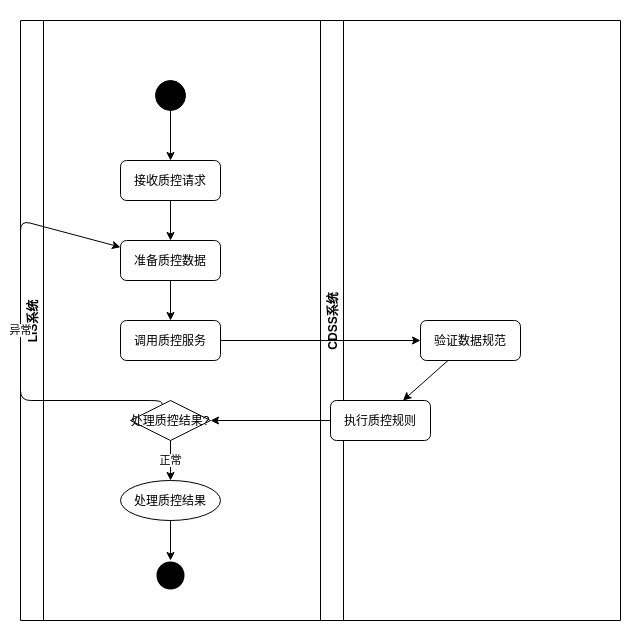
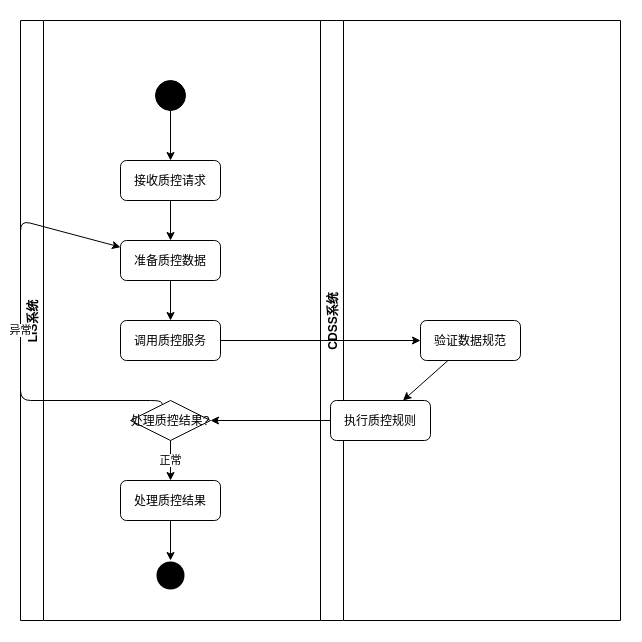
(171, 501) -> (171, 501)
